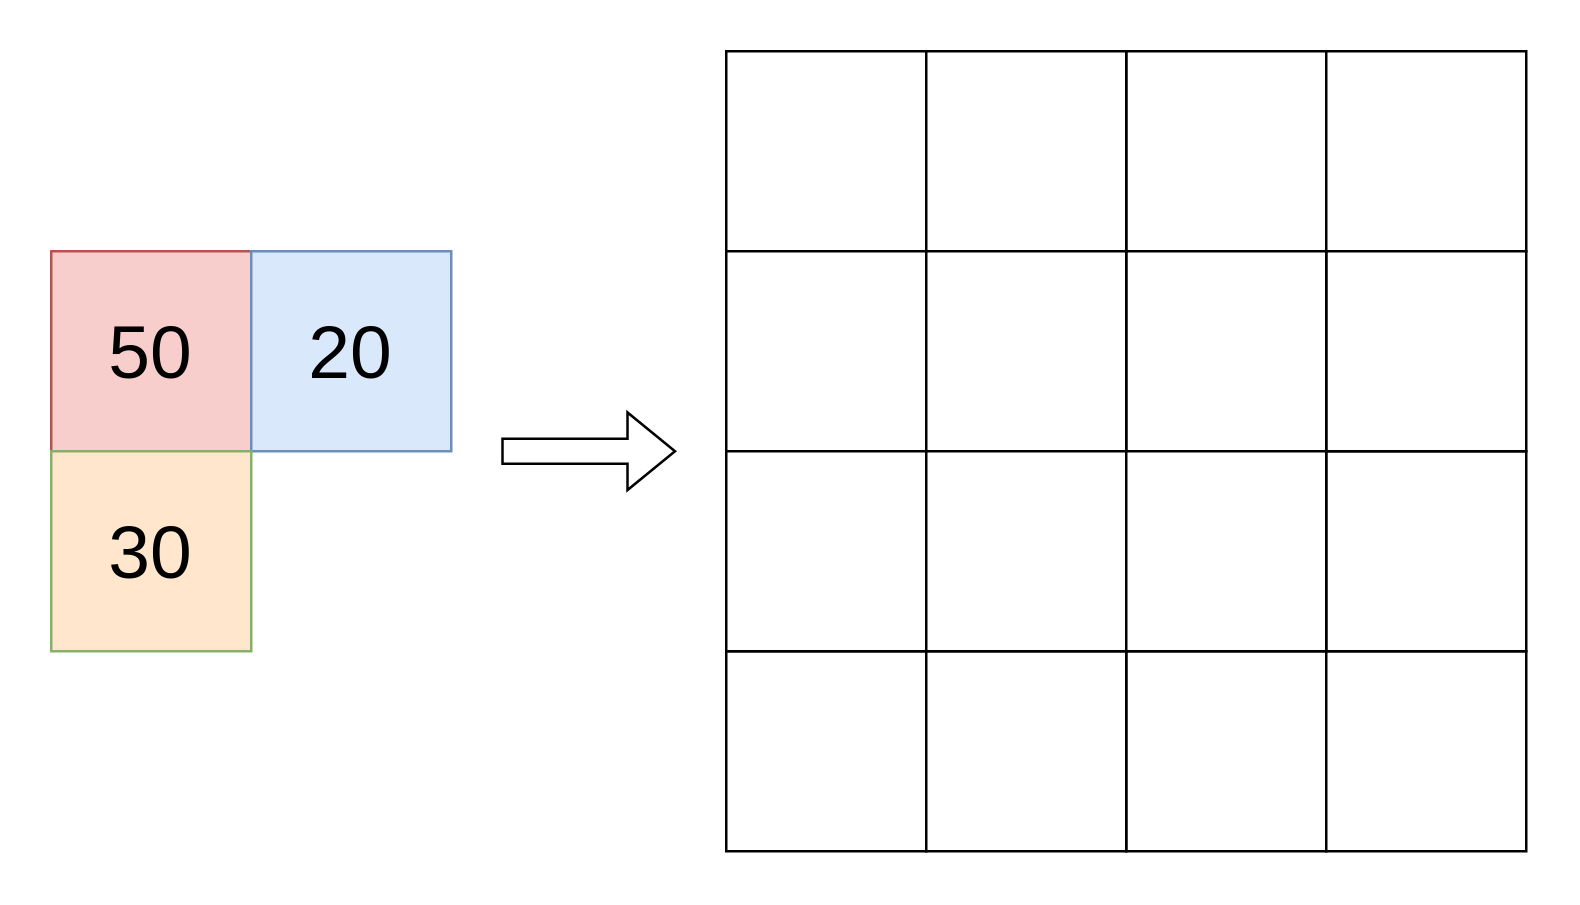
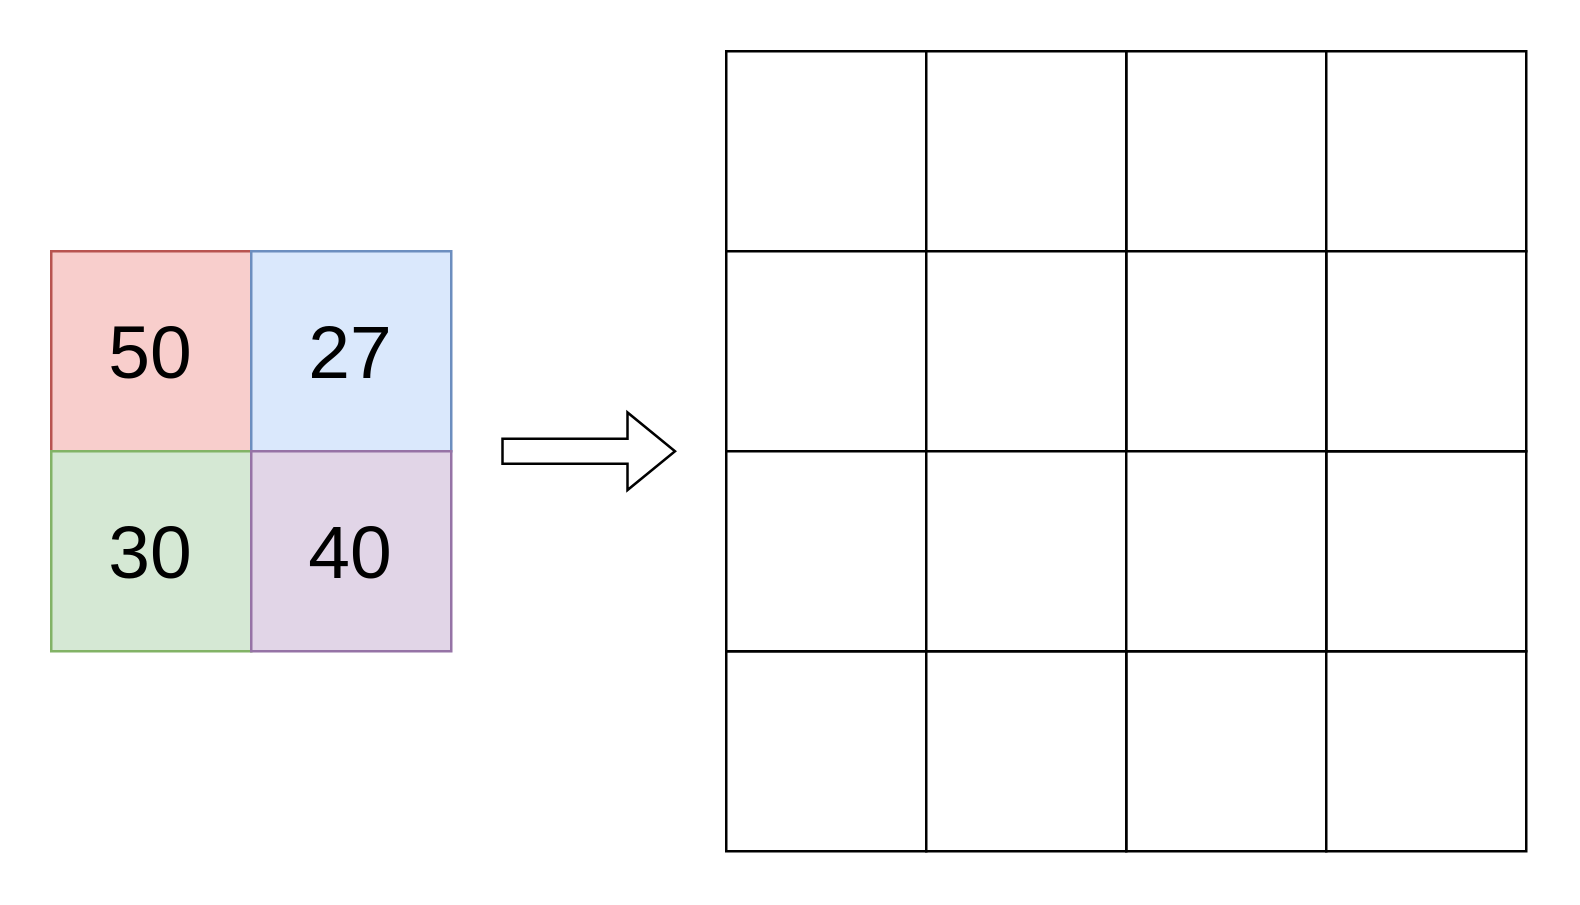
(351, 351) -> (351, 351)
(151, 551) -> (151, 551)
none -> (351, 551)
